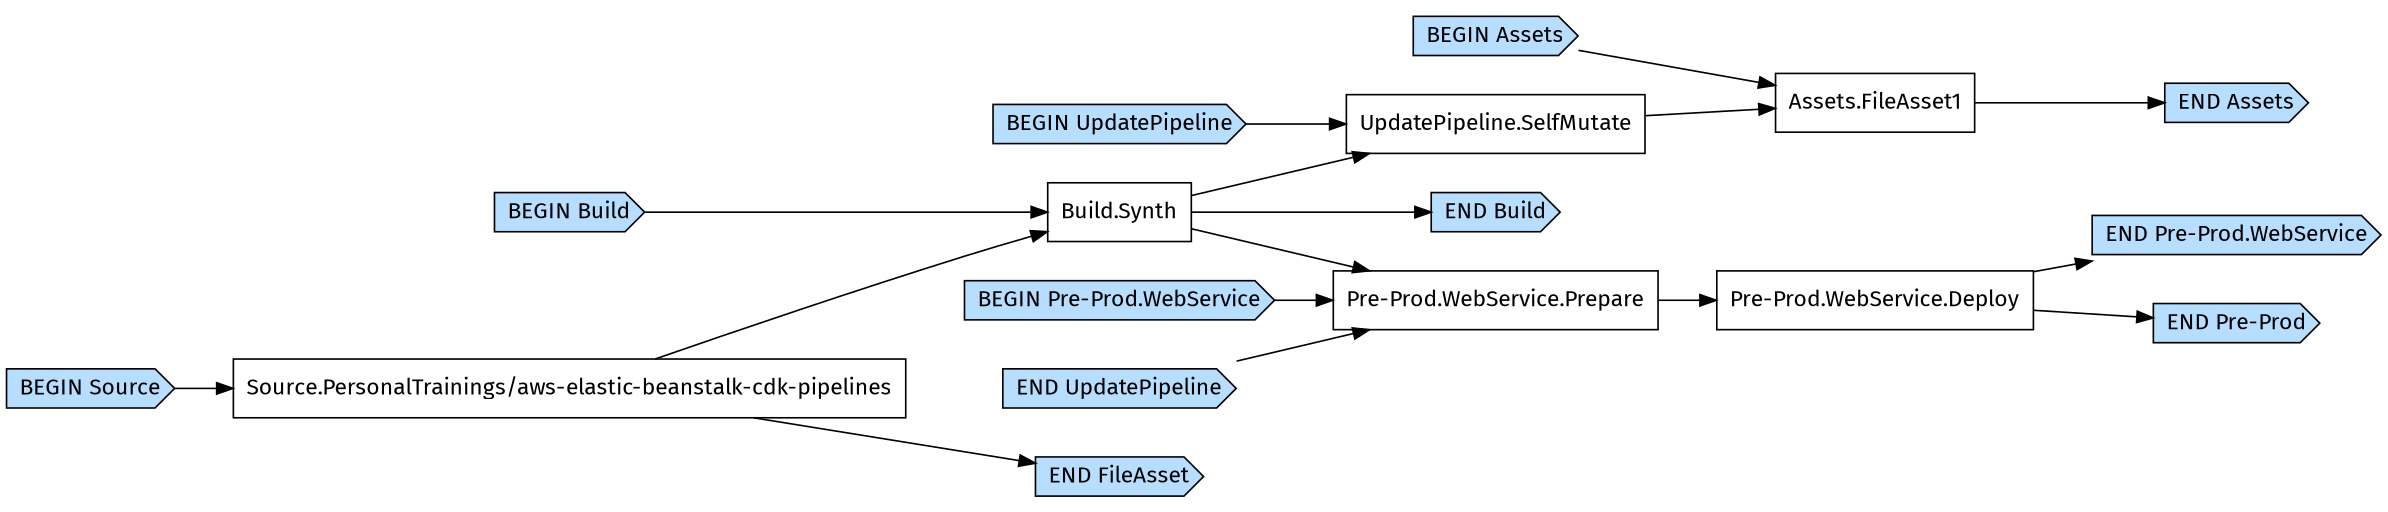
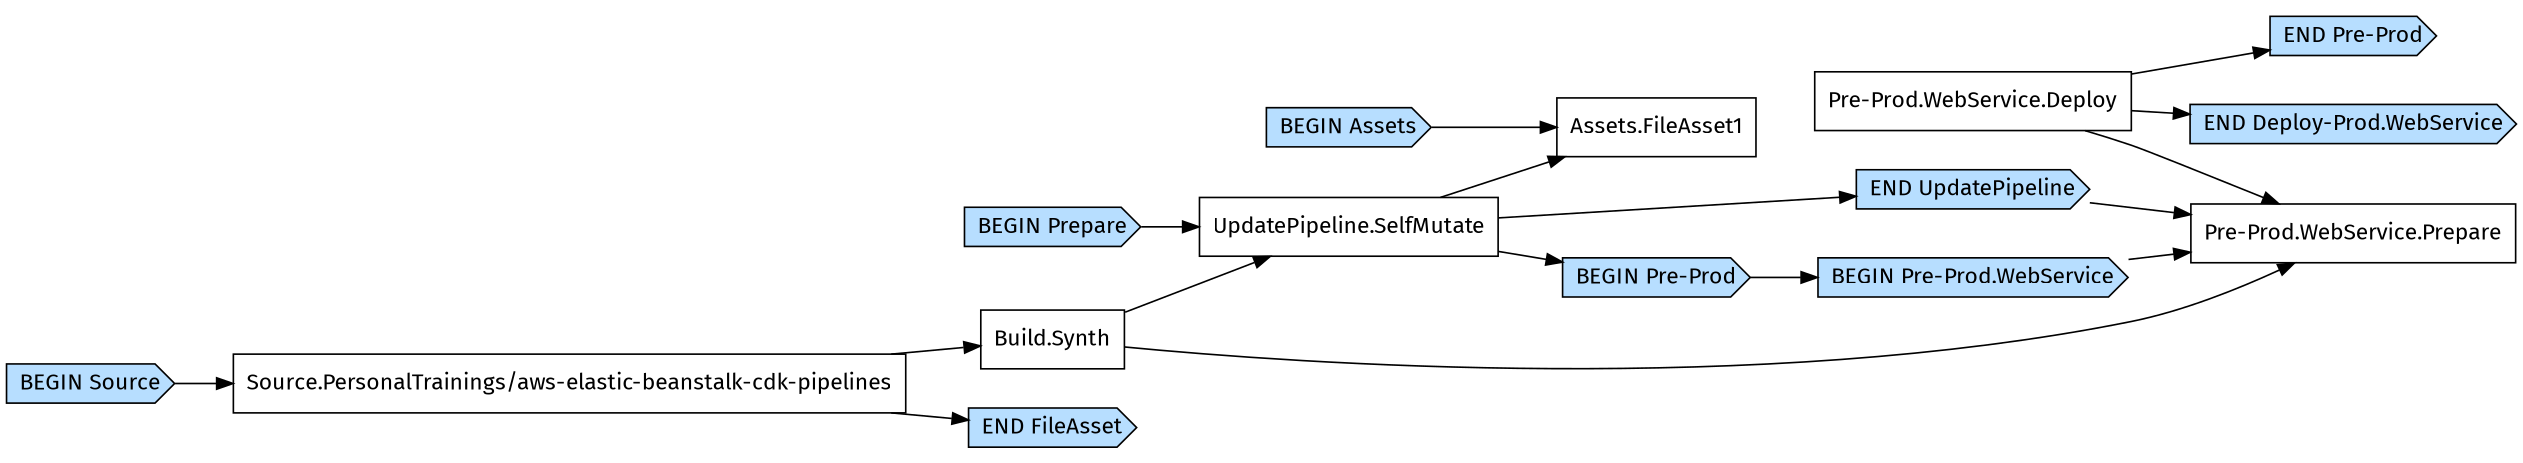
(2237, 103) -> none
(1120, 124) -> (1053, 227)
none -> (1669, 208)
(570, 212) -> none
(1496, 212) -> none
(2237, 235) -> (2353, 124)
none -> (1656, 277)
(1679, 300) -> (2175, 162)
